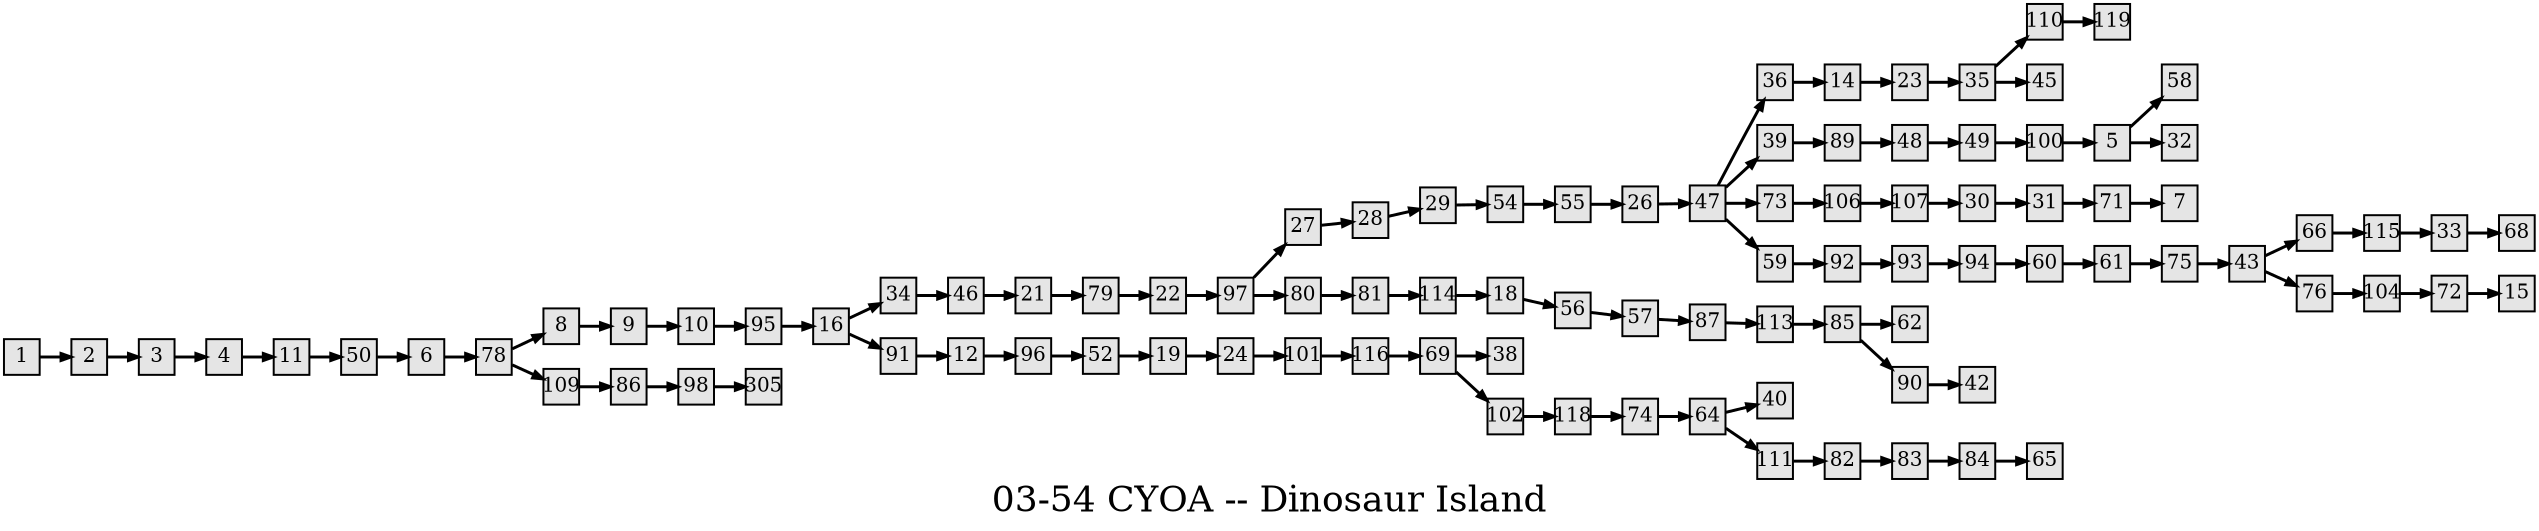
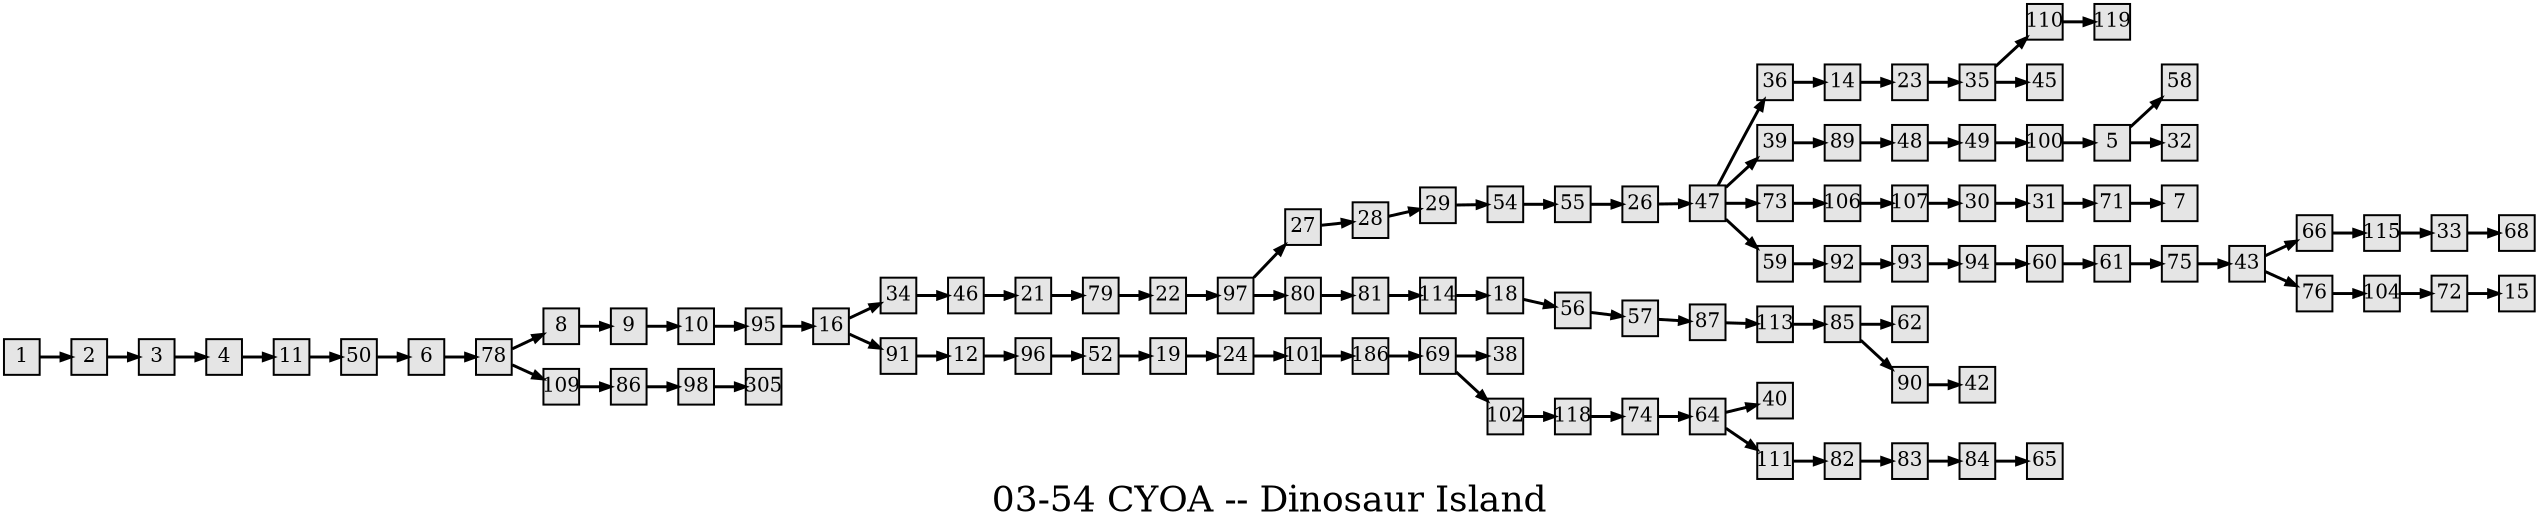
(1370, 356) -> (1370, 356)
